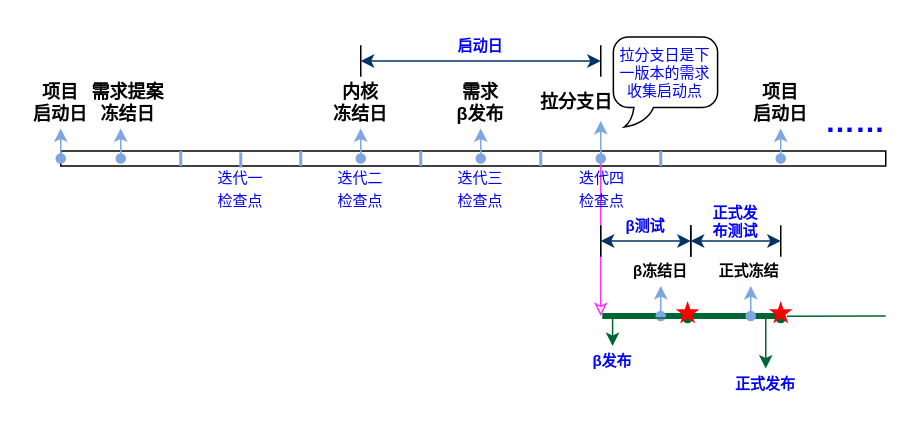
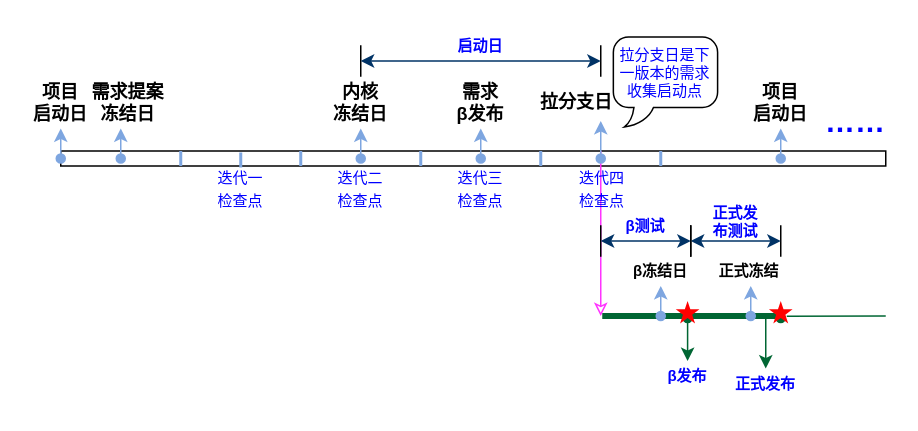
(613, 361) -> (688, 376)
